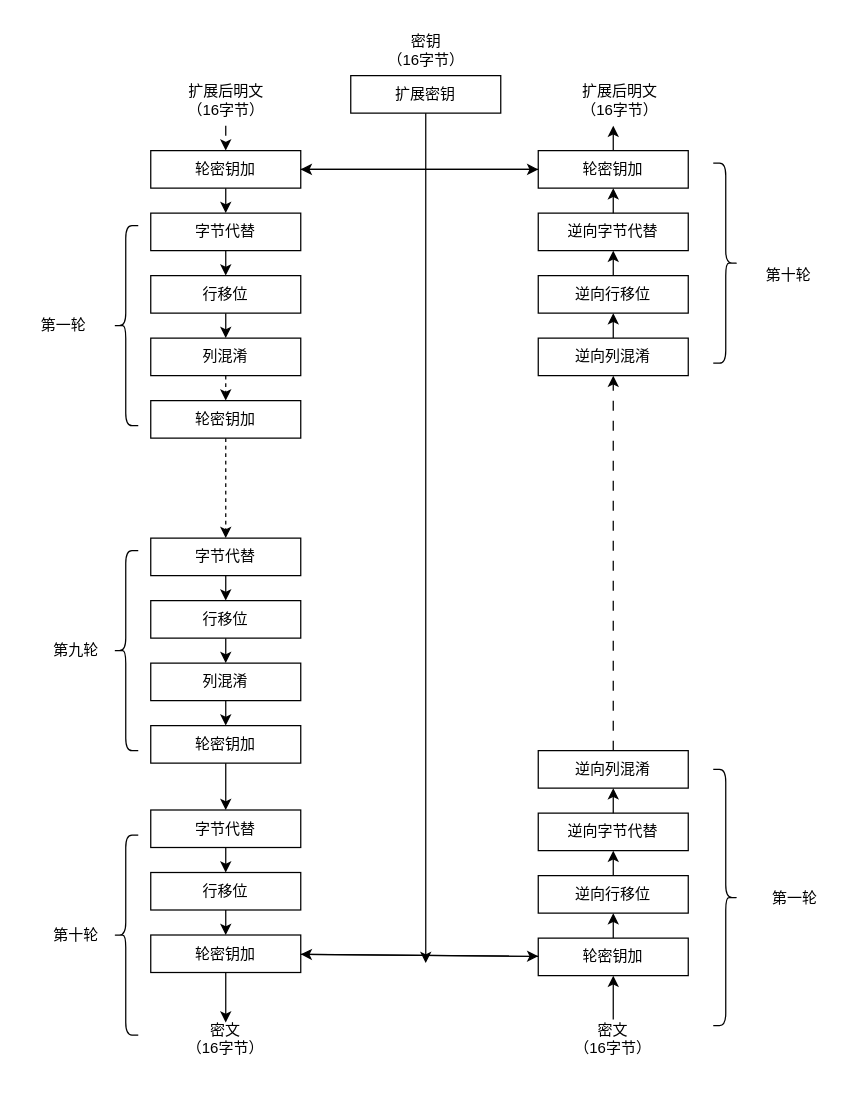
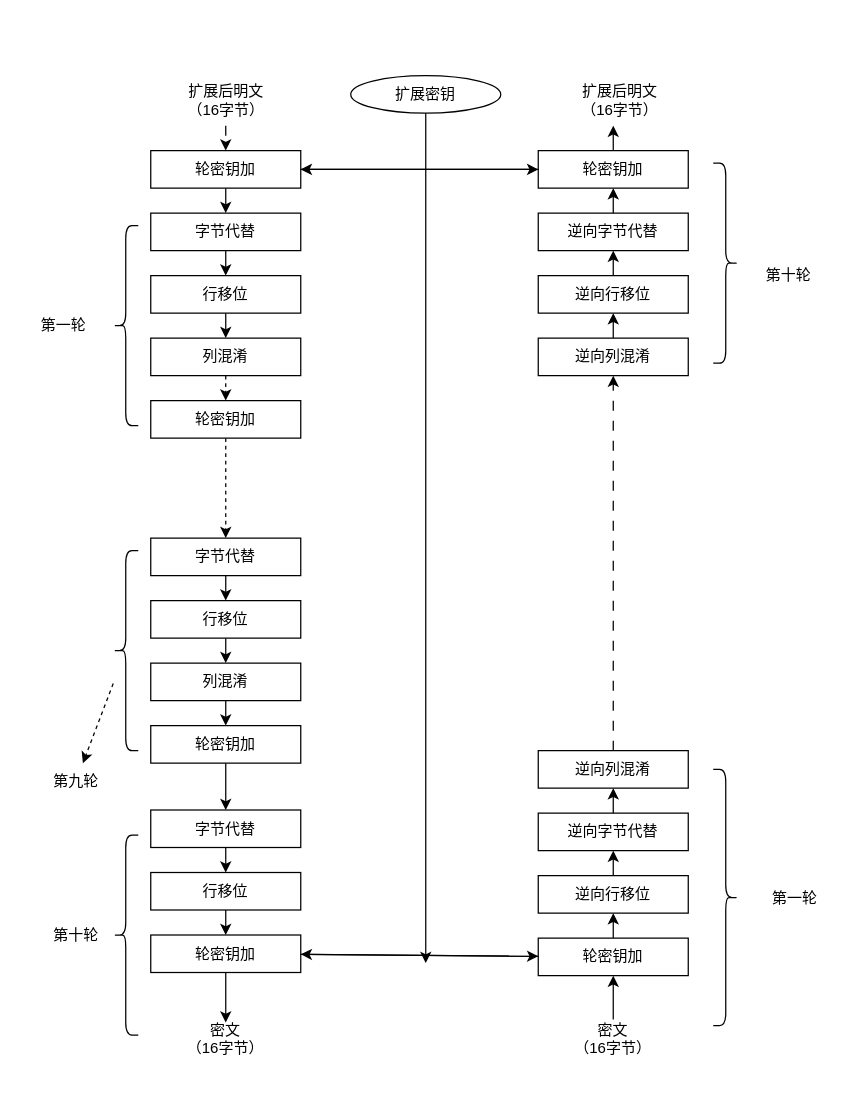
(426, 51) -> none
(426, 94) -> (426, 94)
(76, 651) -> (76, 782)
